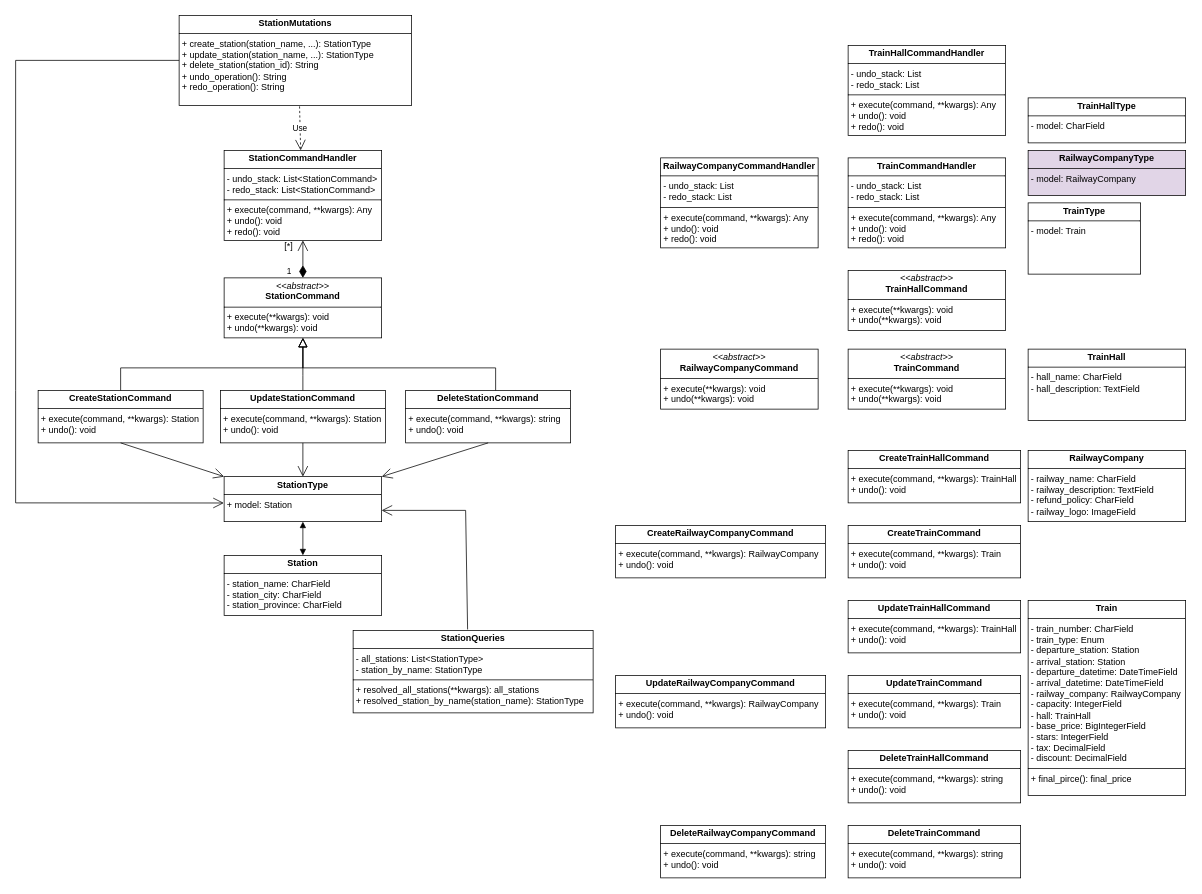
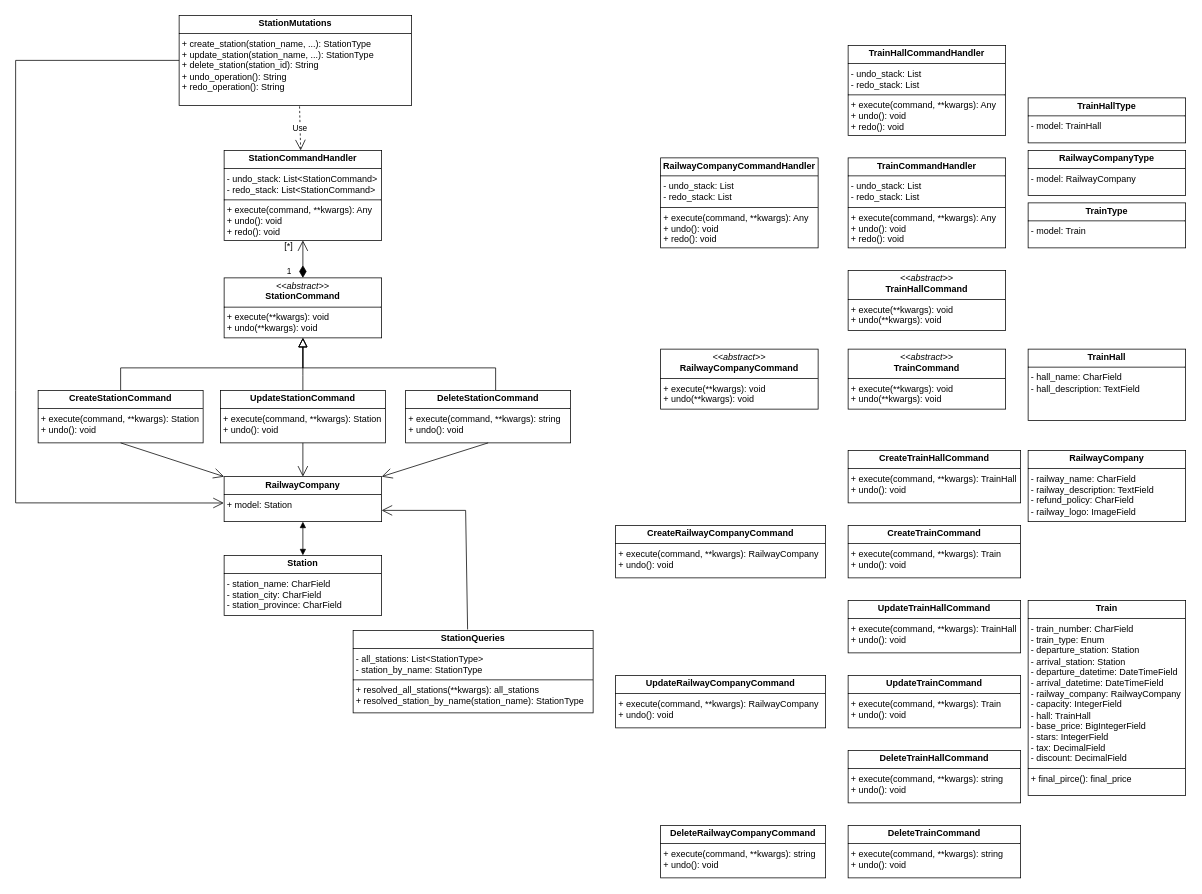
(1066, 109) -> (1065, 109)
(1107, 173) -> (1107, 173)
(1084, 239) -> (1107, 225)
(260, 487) -> (260, 487)
